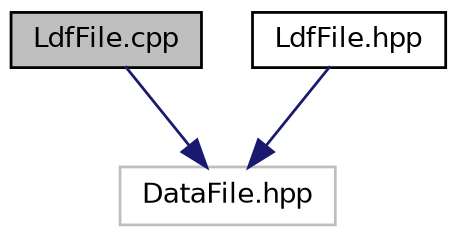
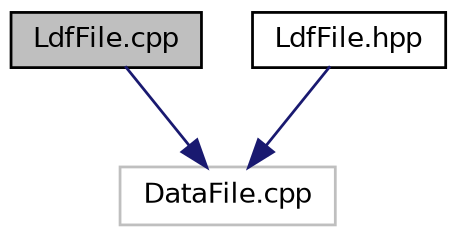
(228, 196) -> (228, 196)
